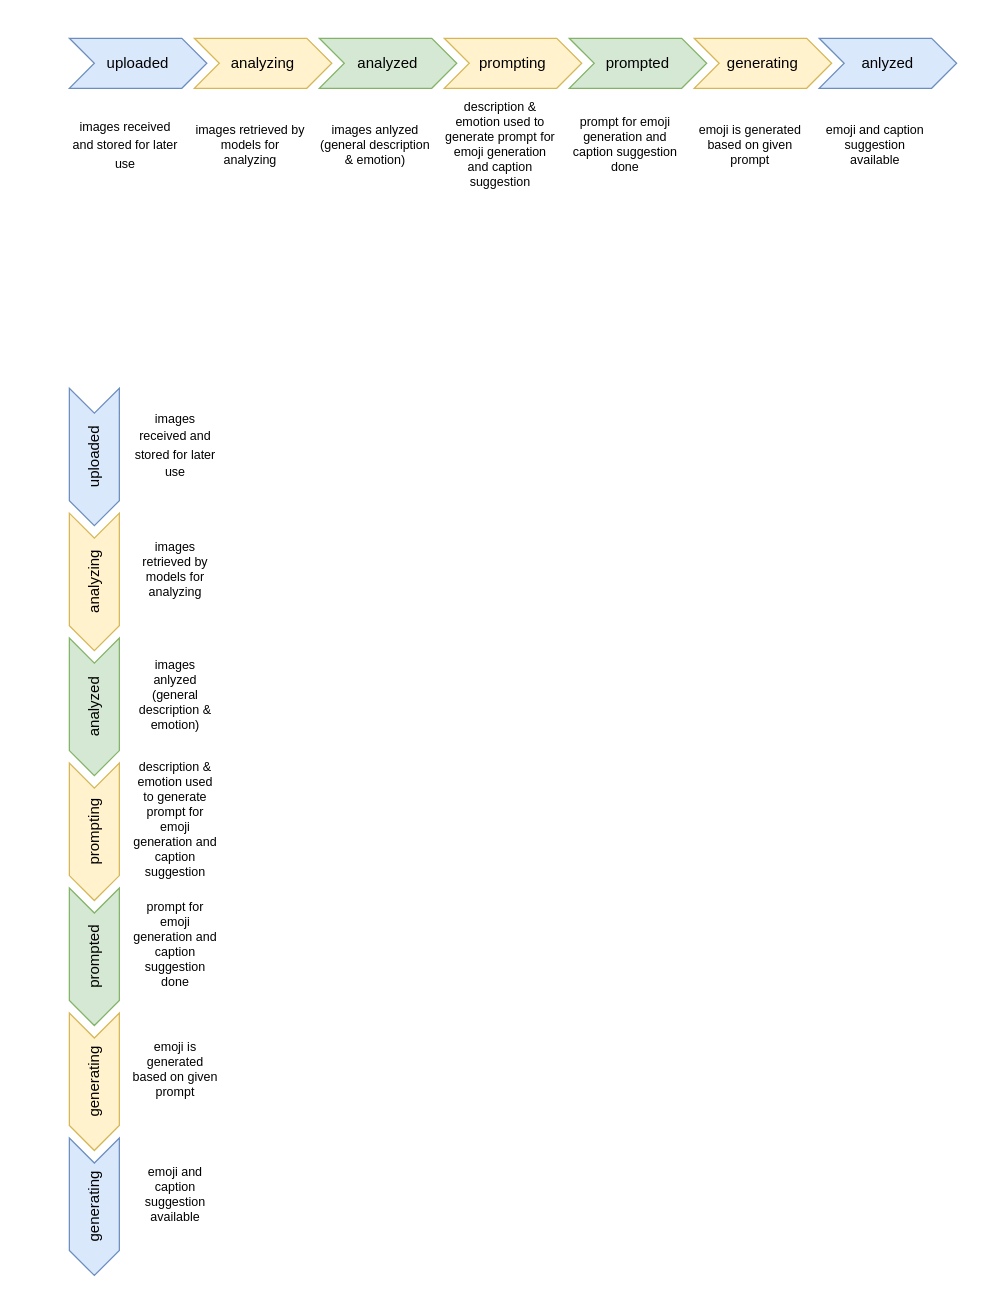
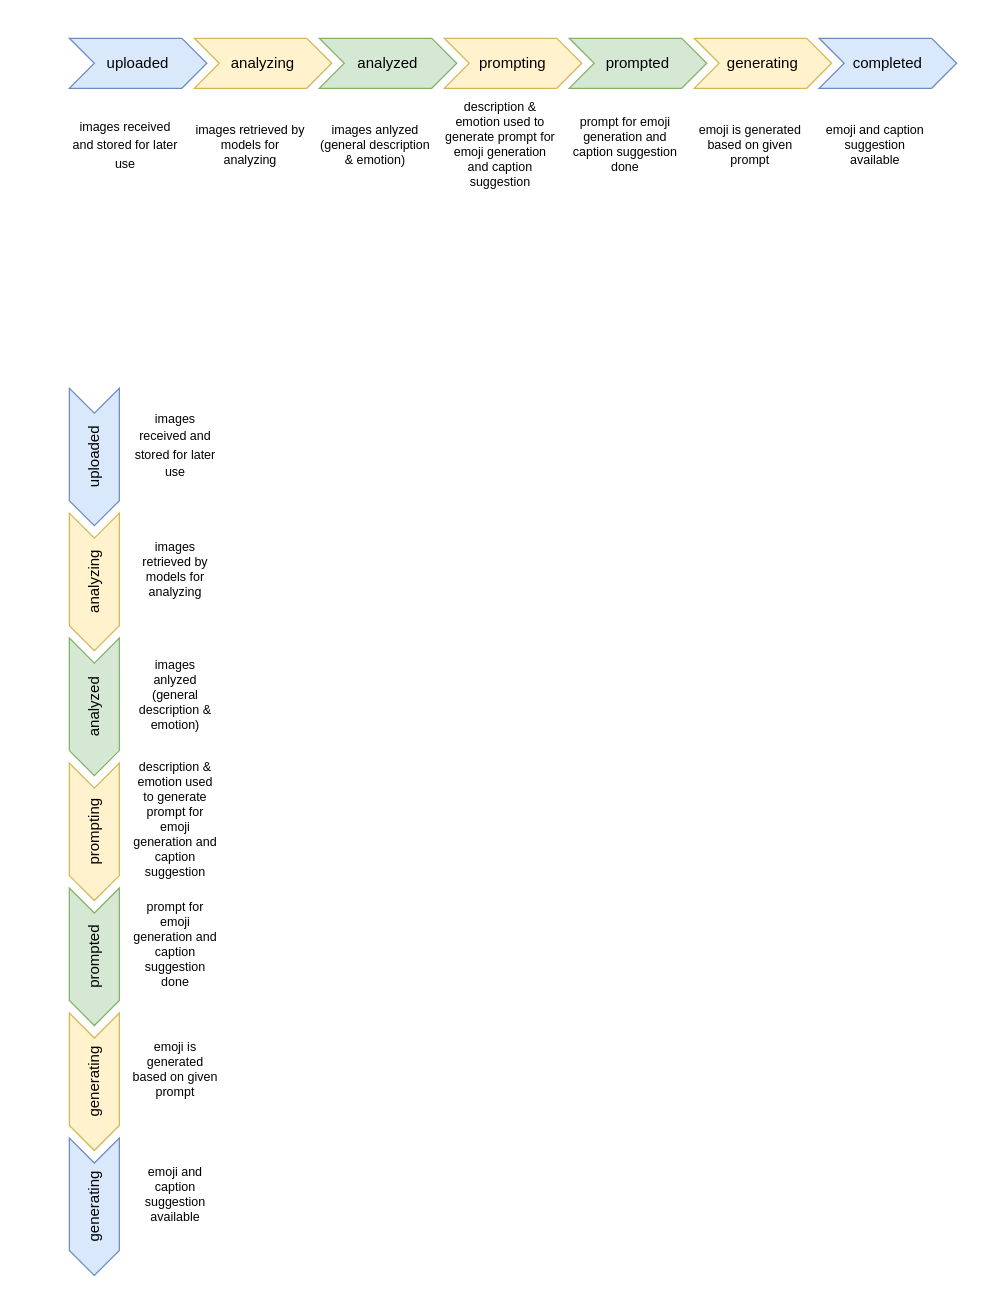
(888, 63) -> (888, 63)
